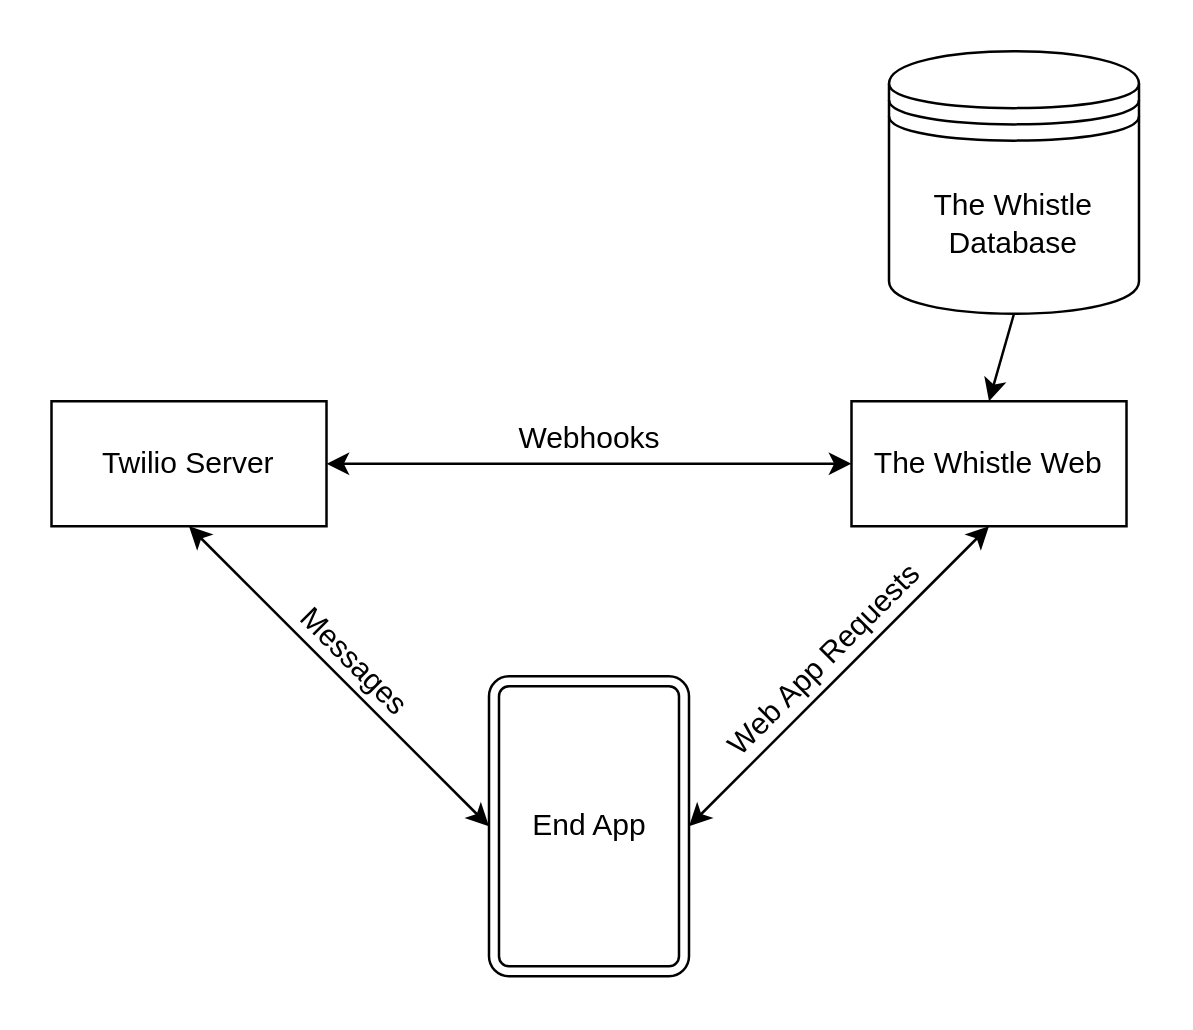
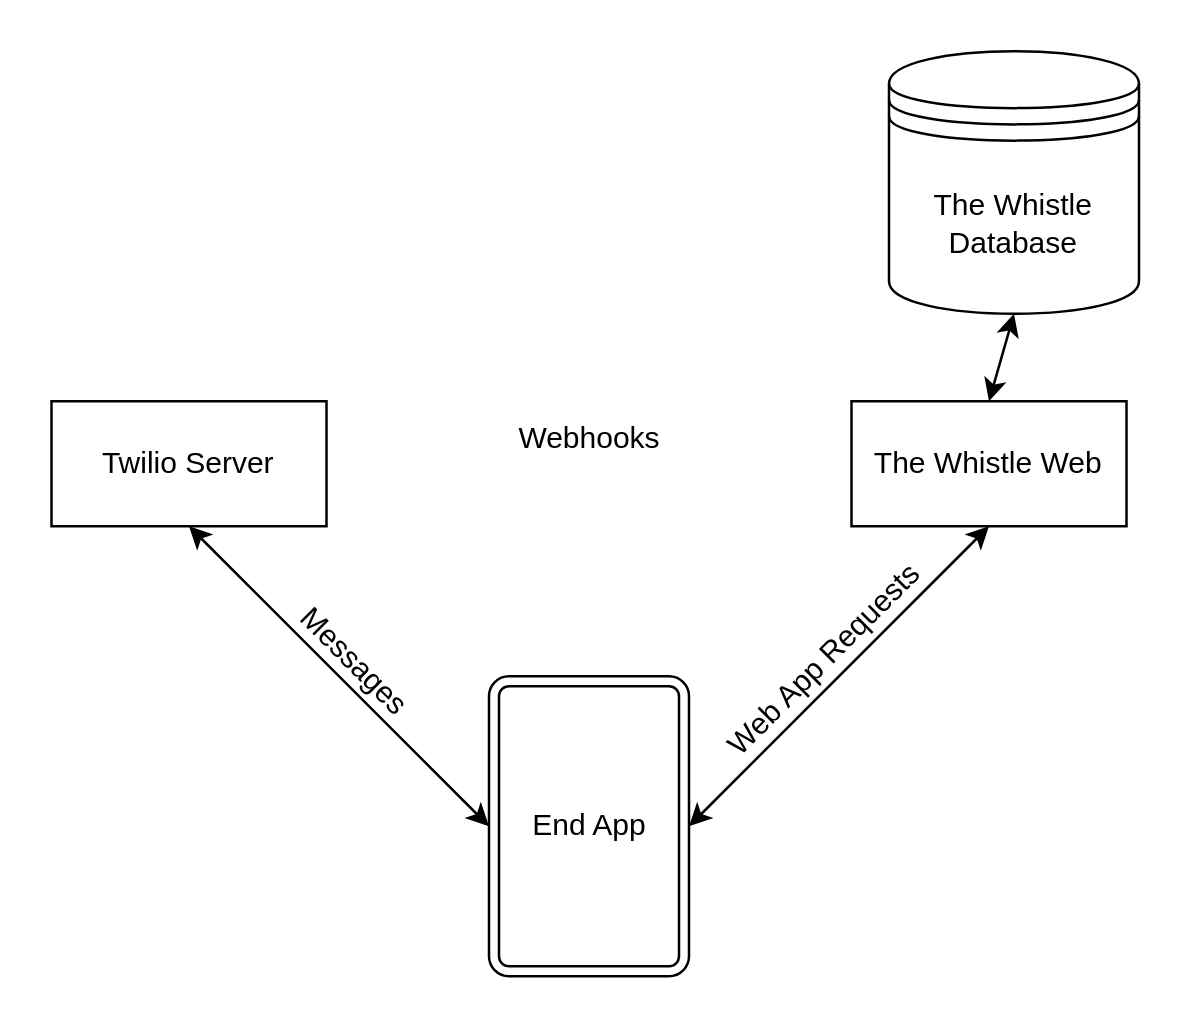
(1011, 323) -> (1009, 331)
(588, 464) -> none
